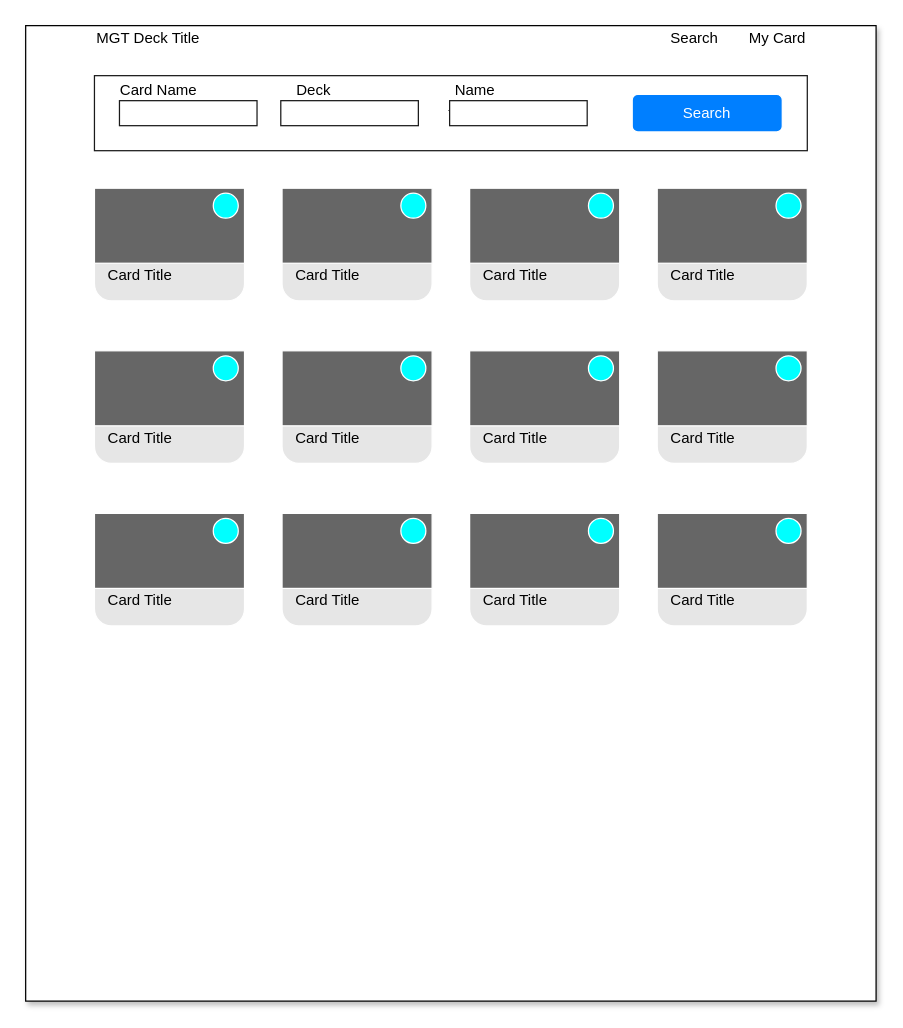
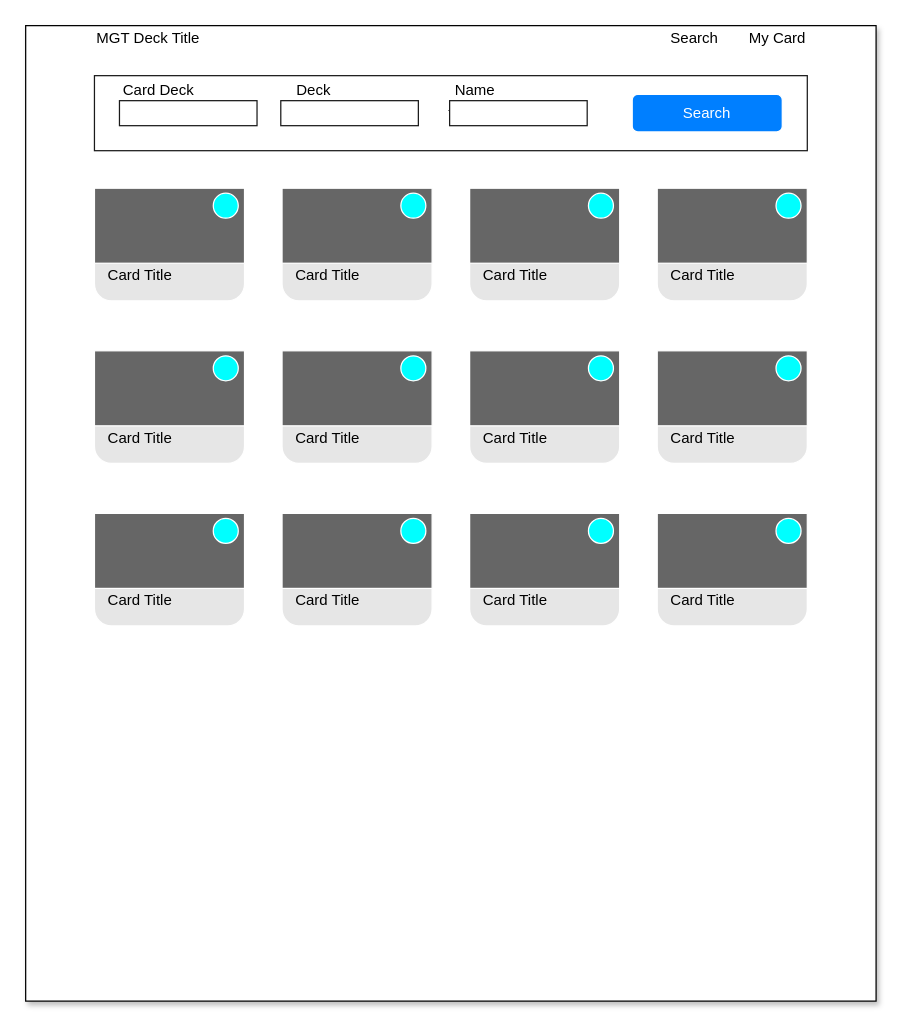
(159, 91) -> (159, 91)
